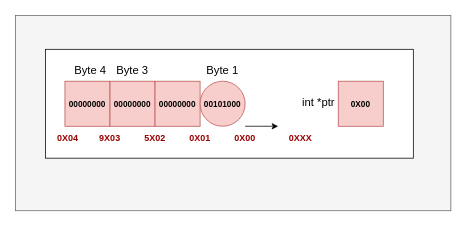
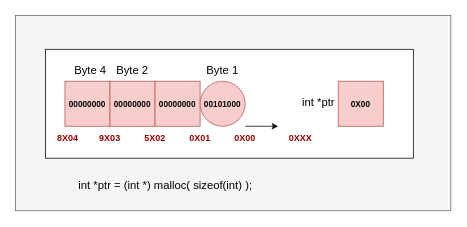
(132, 70) -> (132, 70)
(68, 138) -> (68, 138)
none -> (165, 192)
